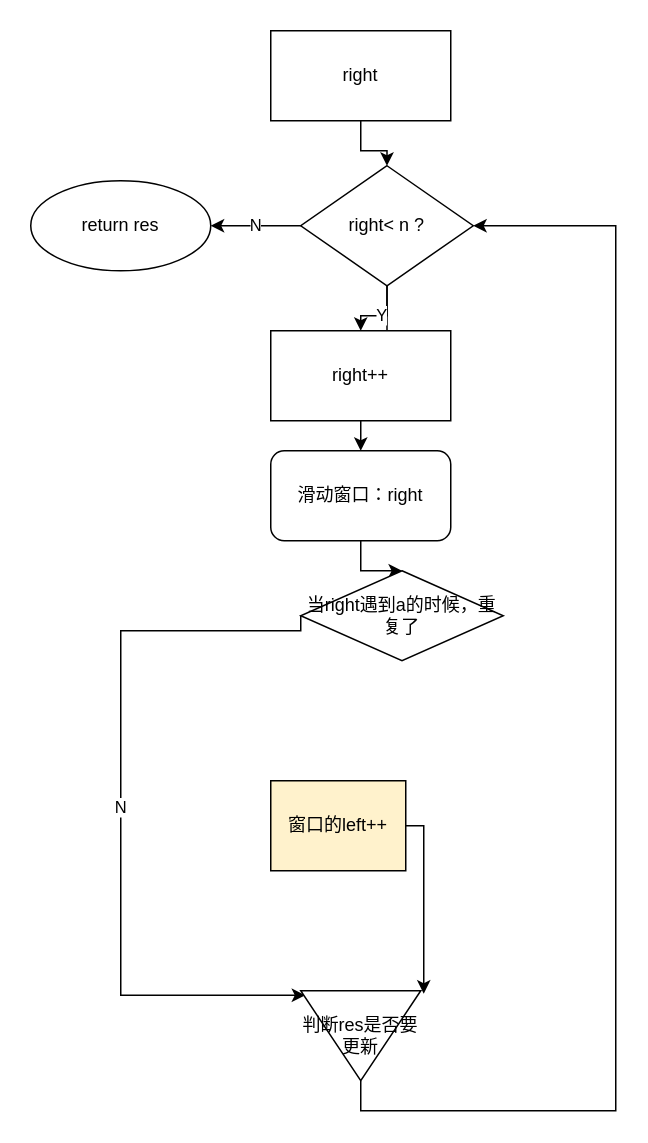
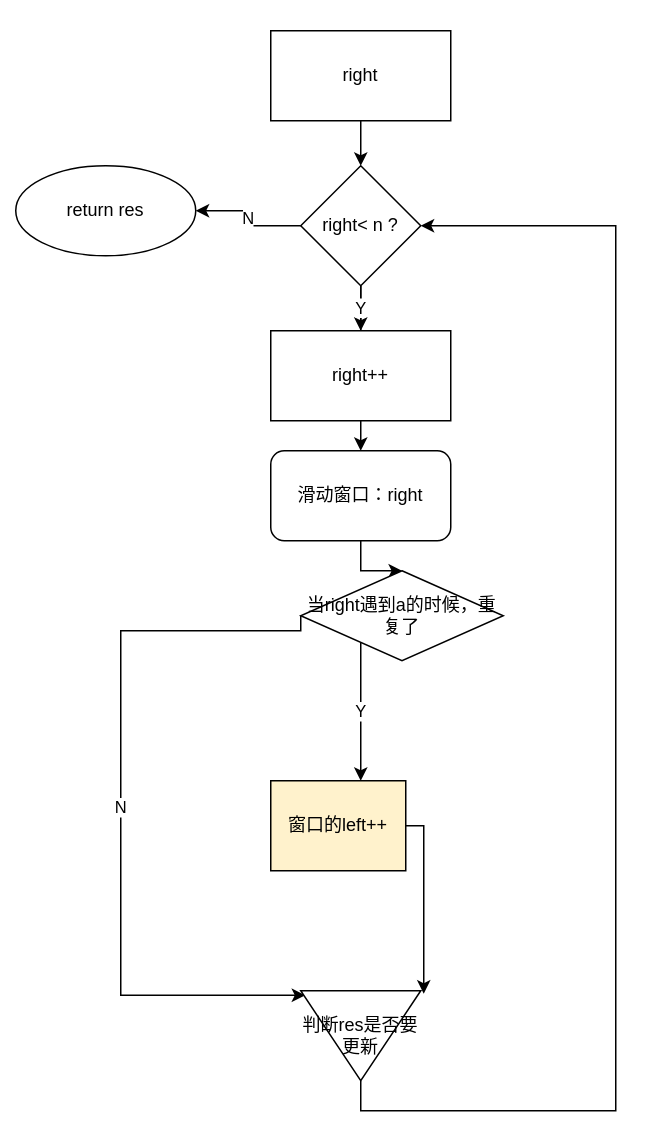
(121, 226) -> (106, 211)
(387, 226) -> (361, 226)
none -> (361, 707)
